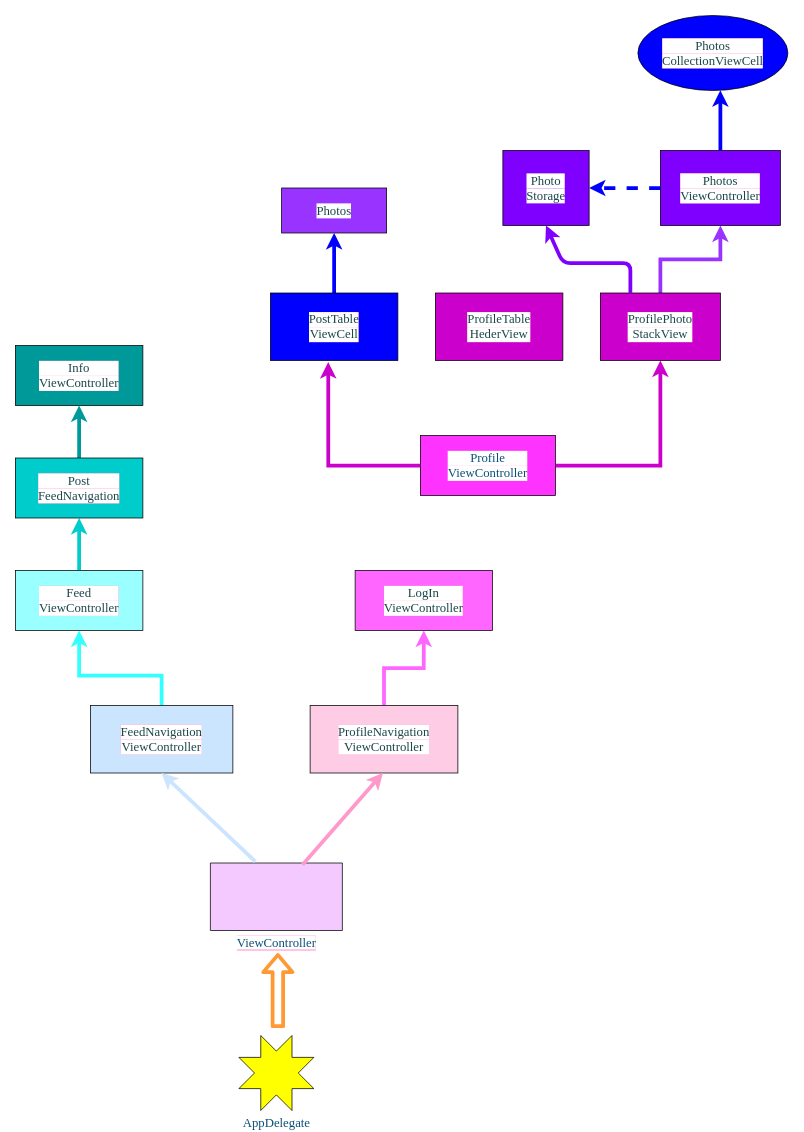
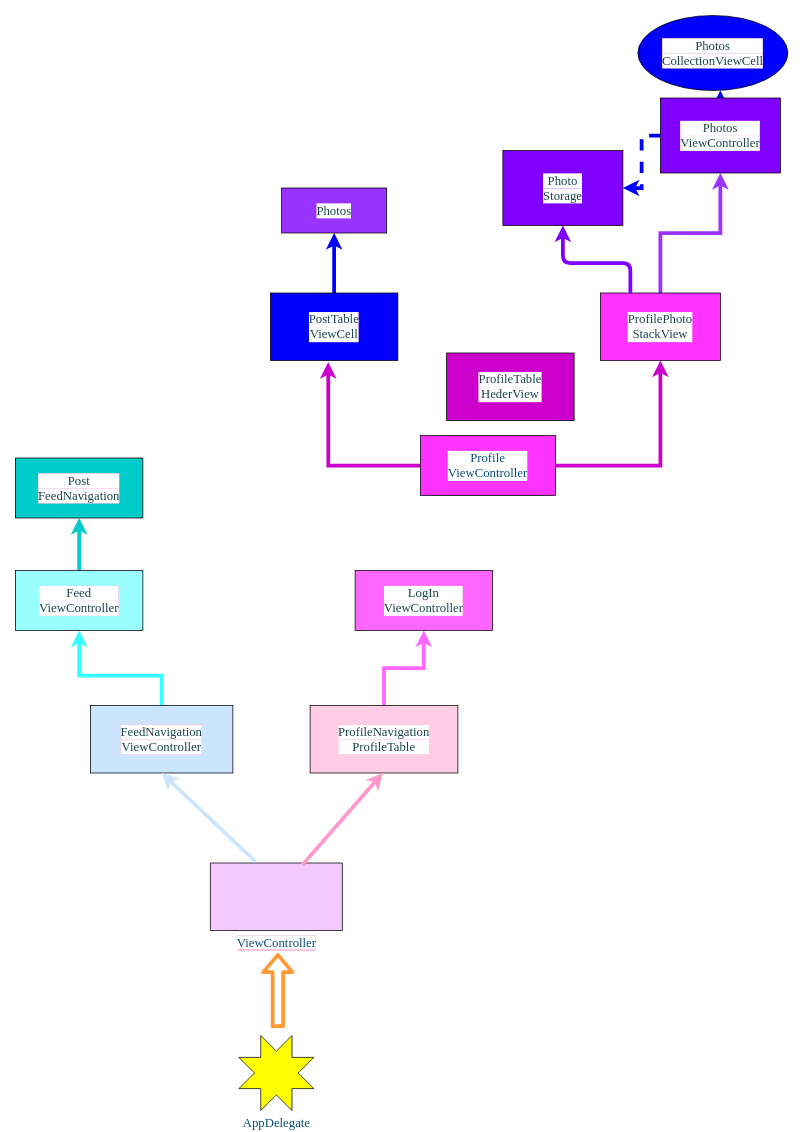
(546, 188) -> (563, 188)
(720, 188) -> (720, 135)
(499, 327) -> (510, 387)
(660, 327) -> (660, 327)
(79, 375) -> none
(79, 437) -> none
(384, 739) -> (384, 739)
